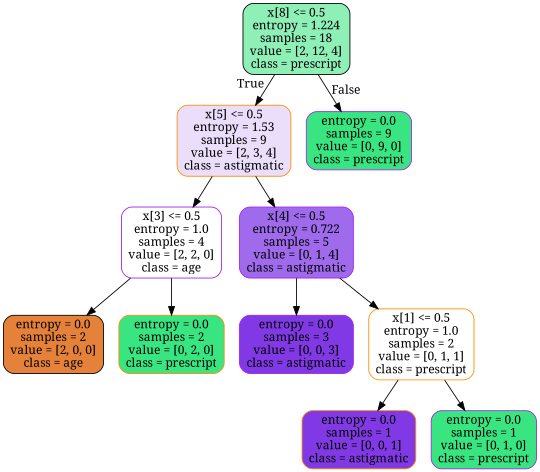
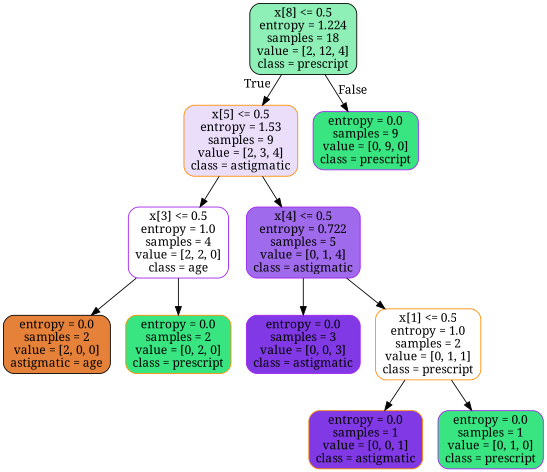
(53, 344) -> (57, 344)
